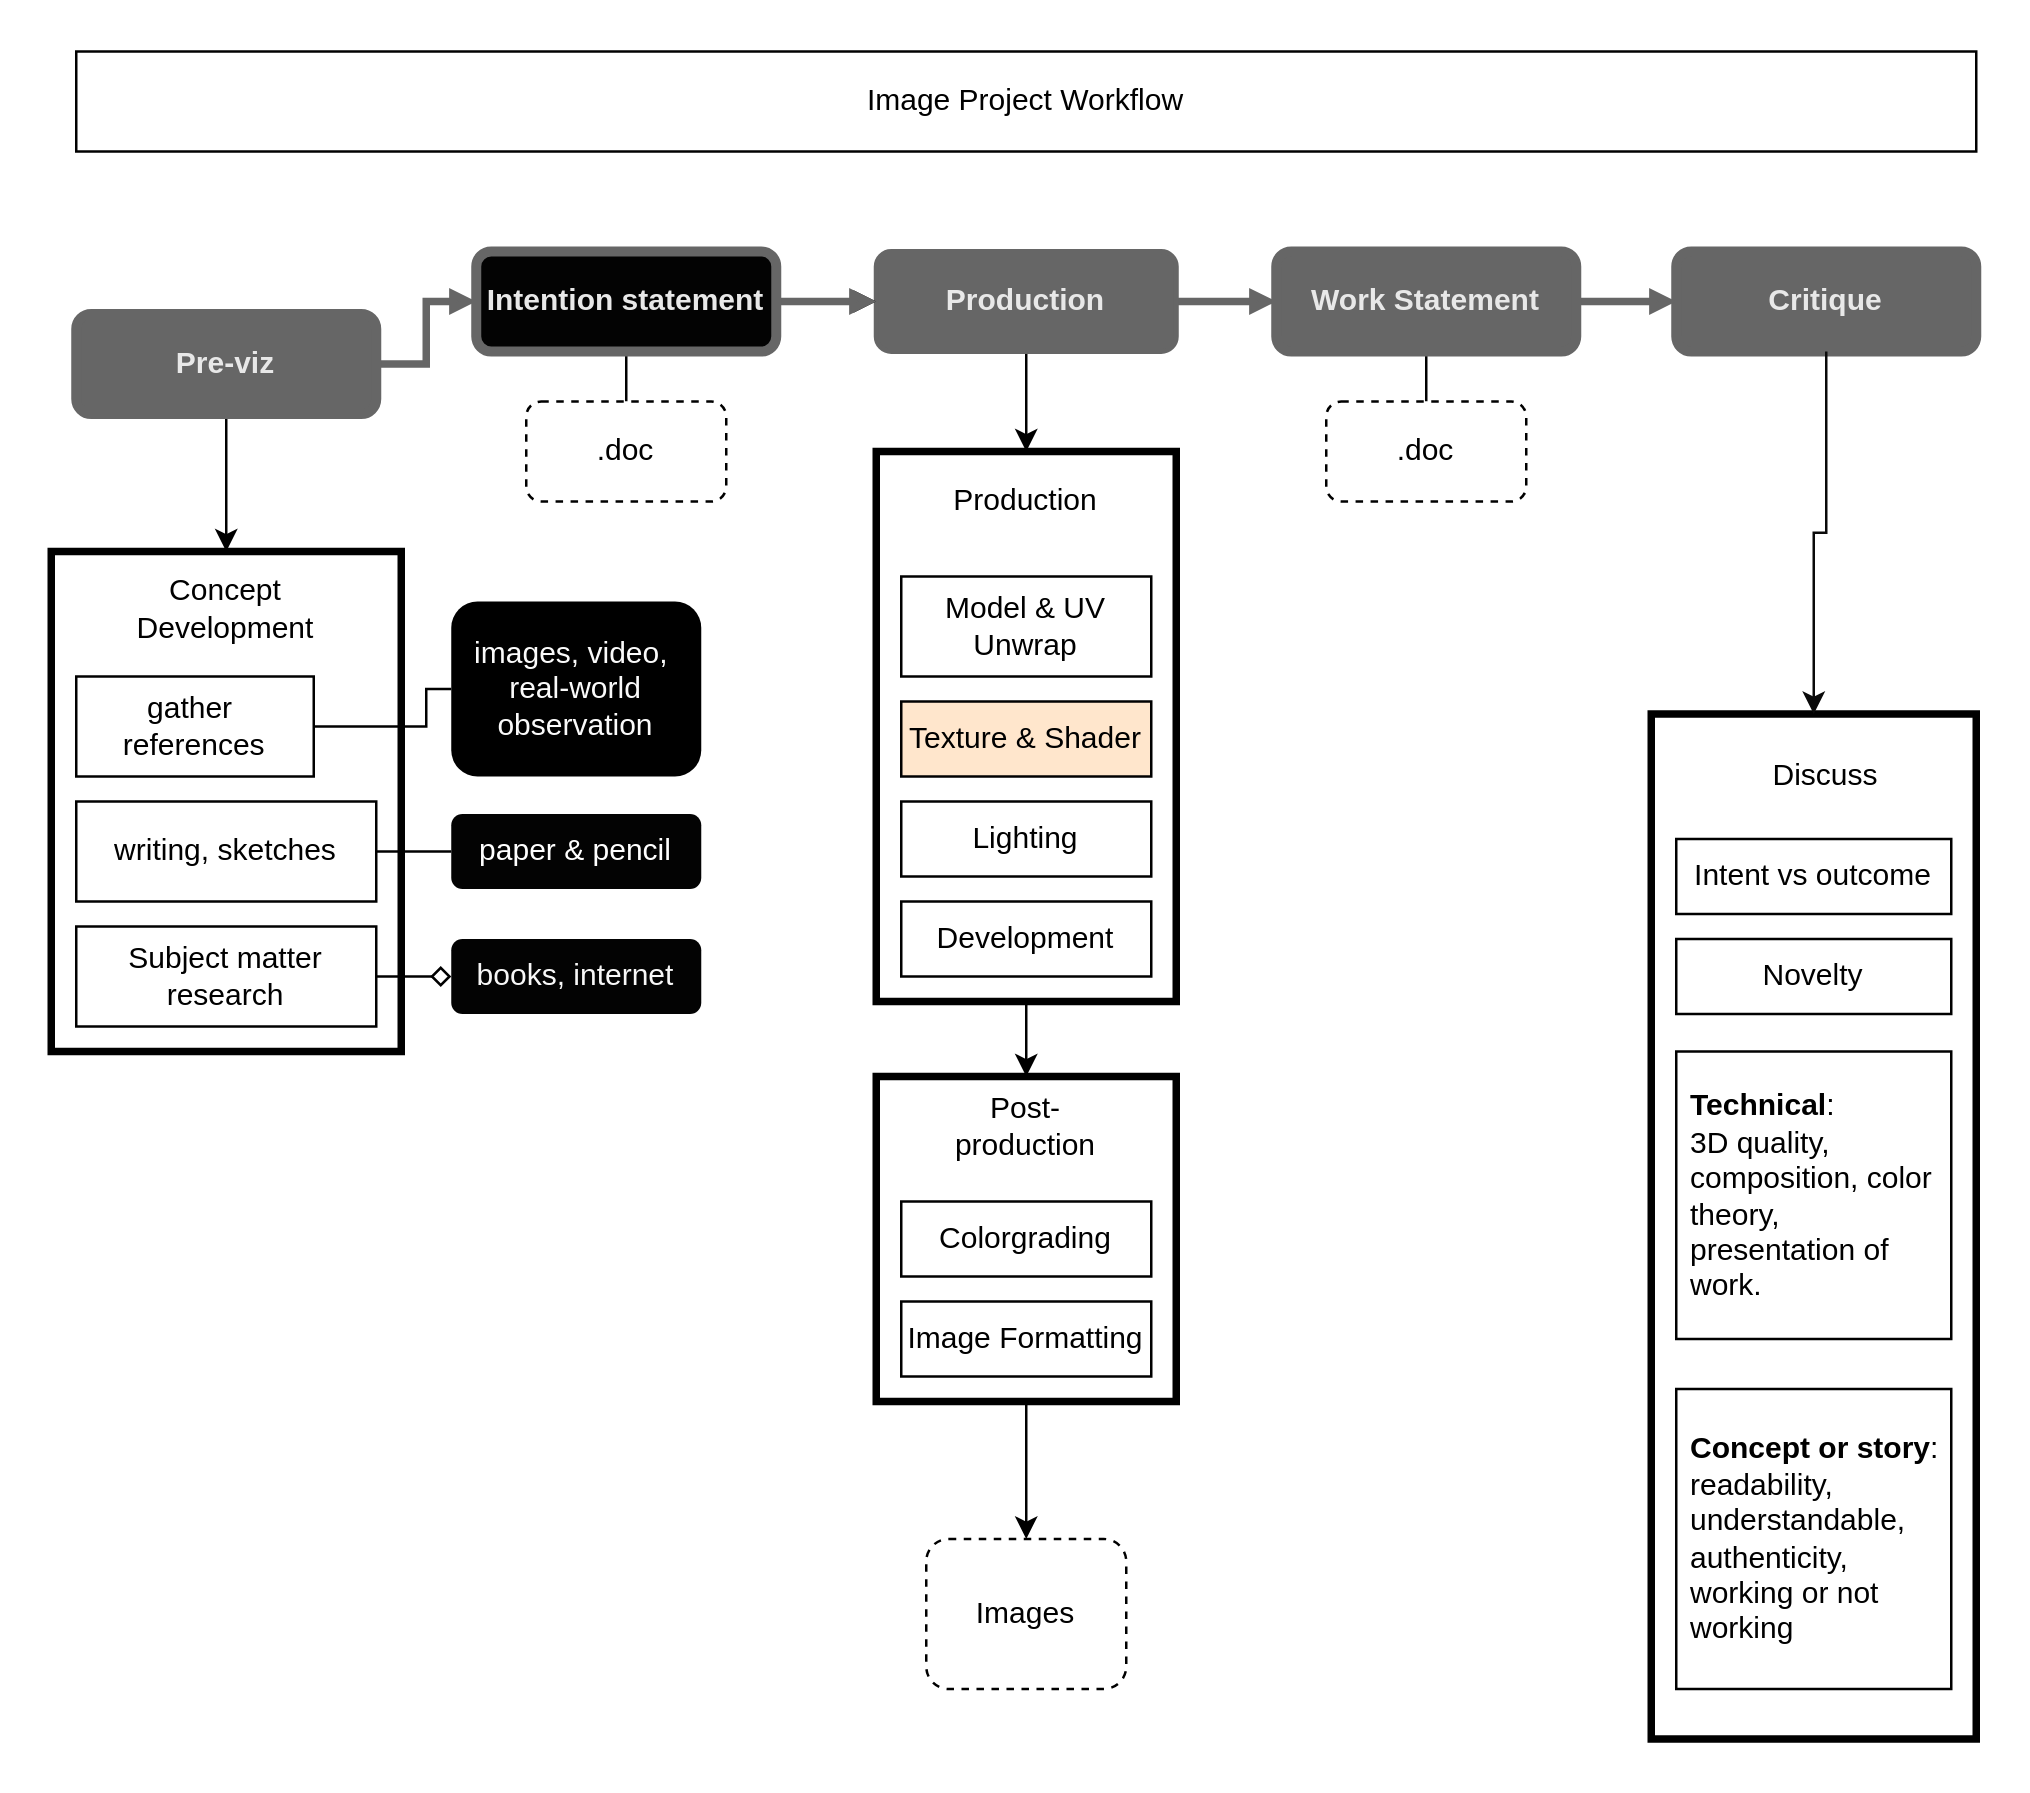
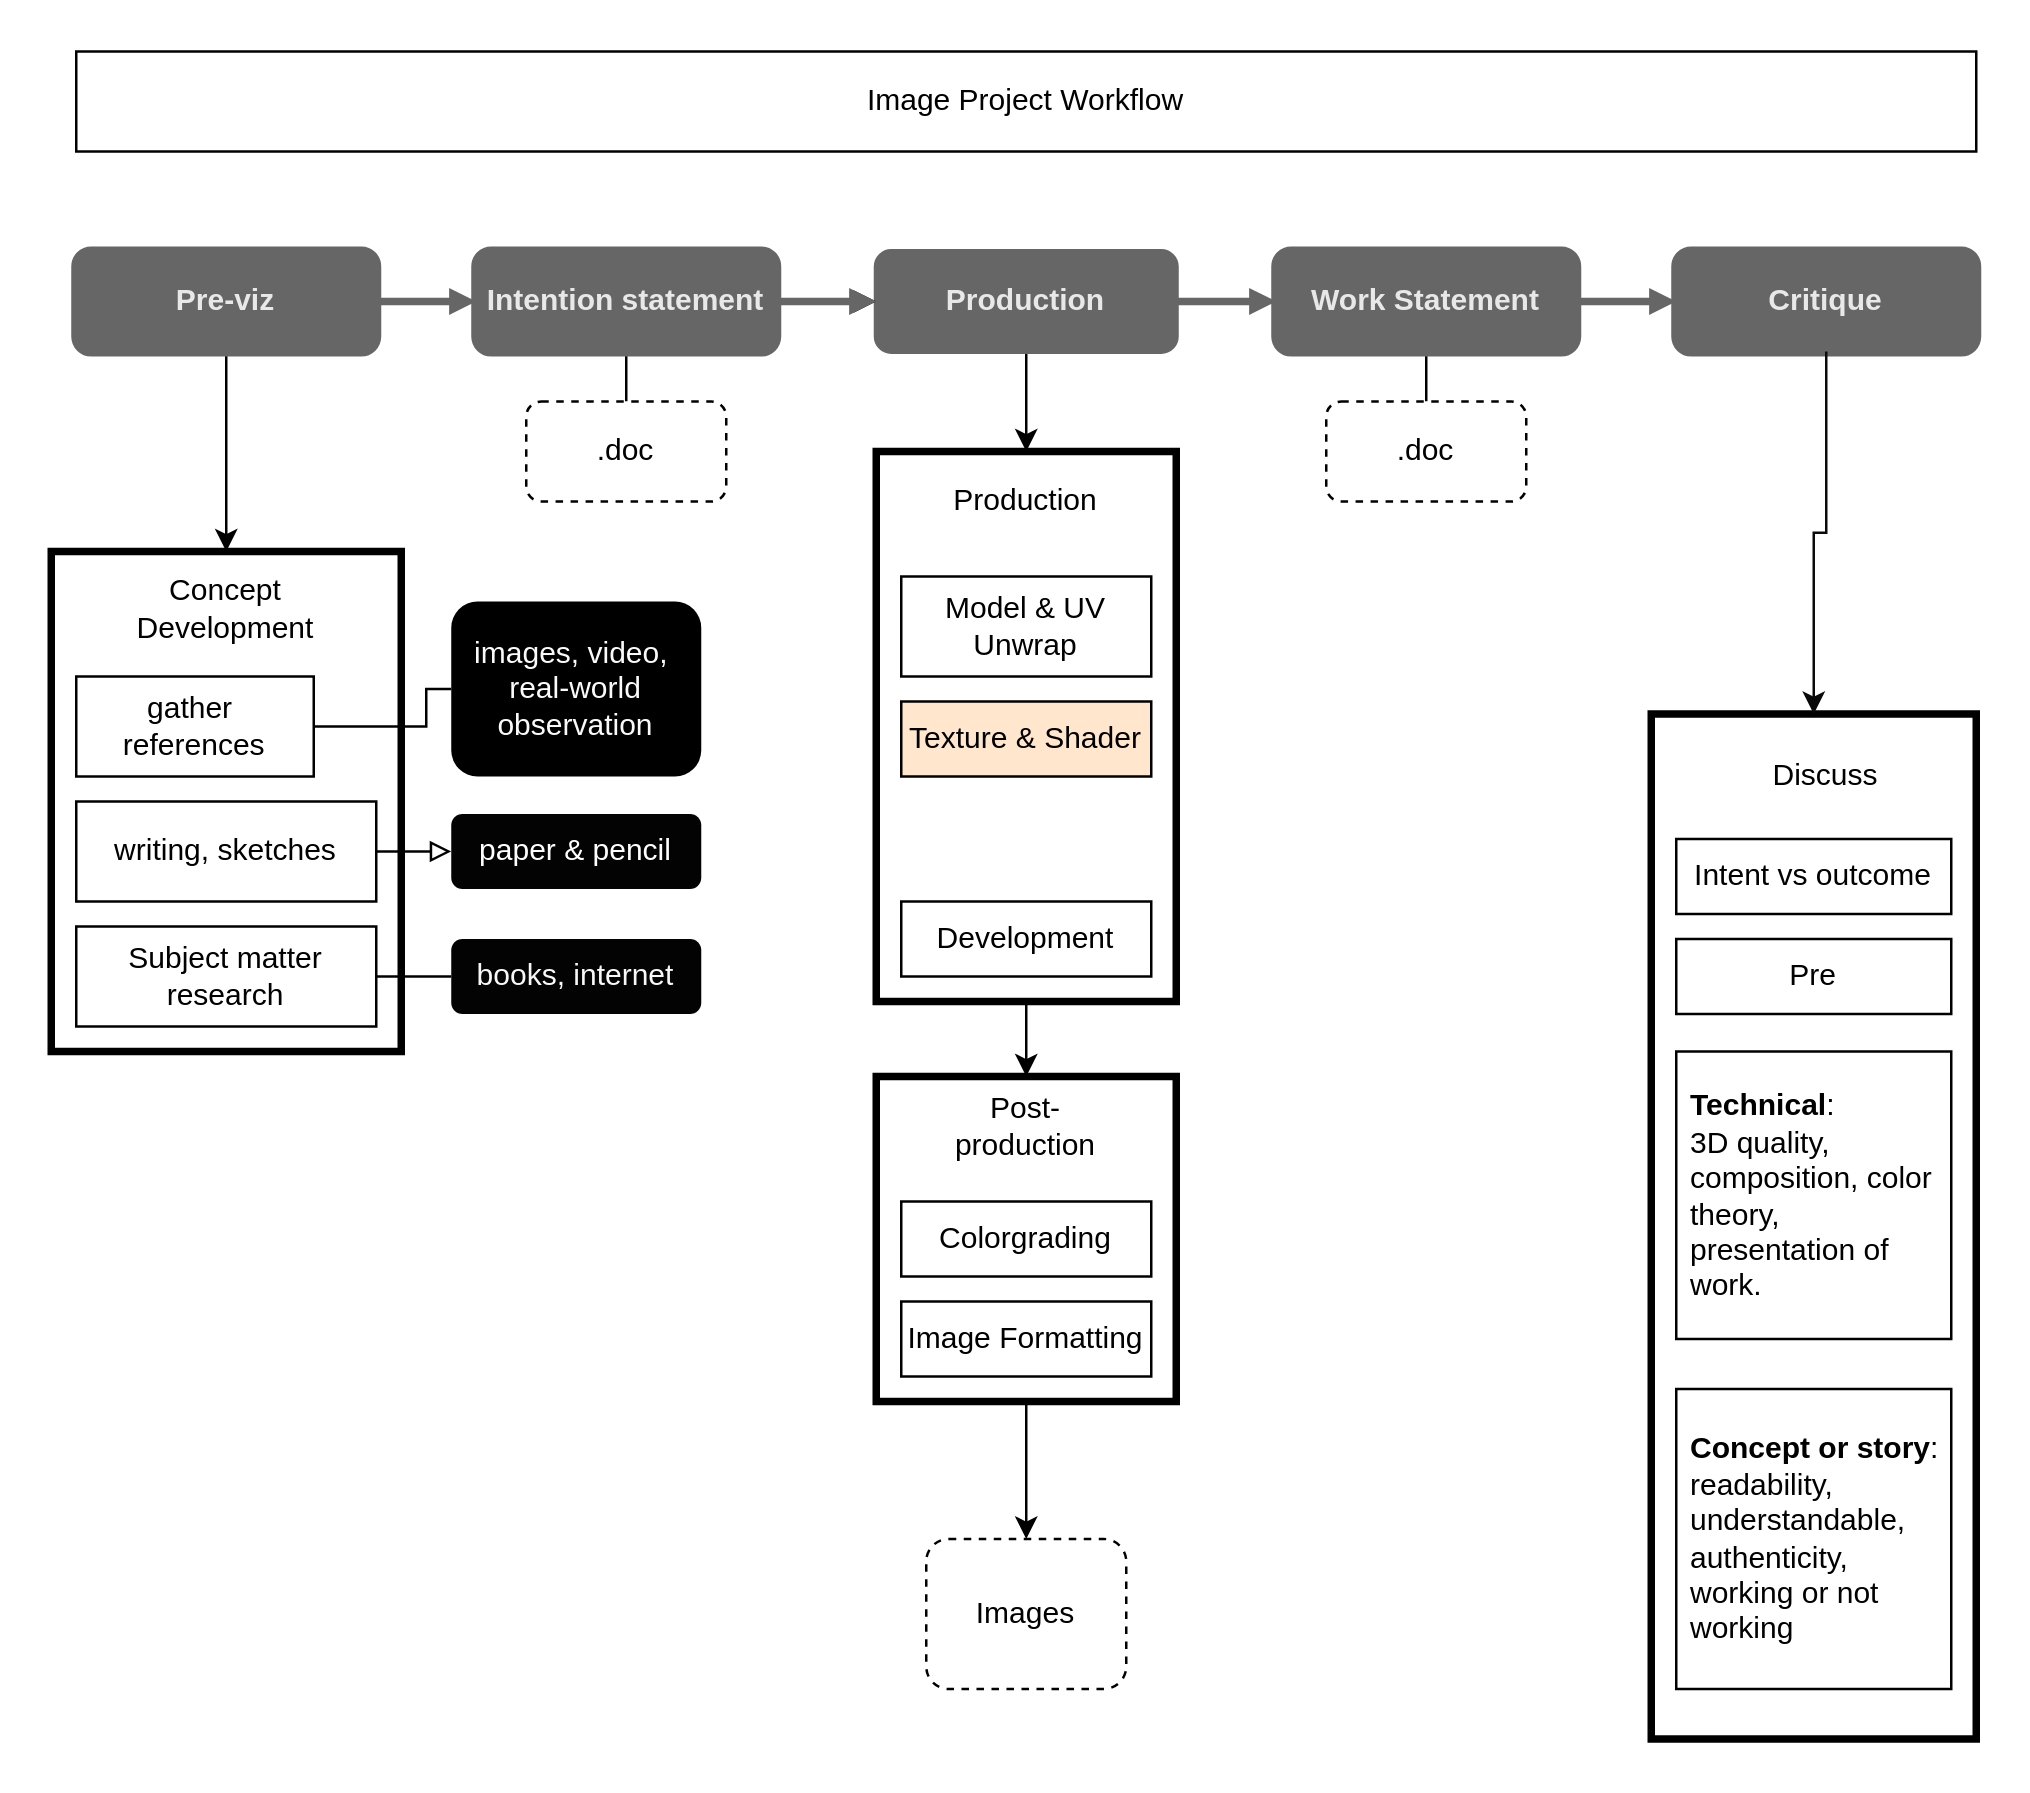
(626, 301) -> (626, 301)
(226, 364) -> (226, 301)
(1026, 839) -> none
(439, 851) -> (429, 851)
(431, 976) -> (440, 976)
(1814, 976) -> (1814, 976)
